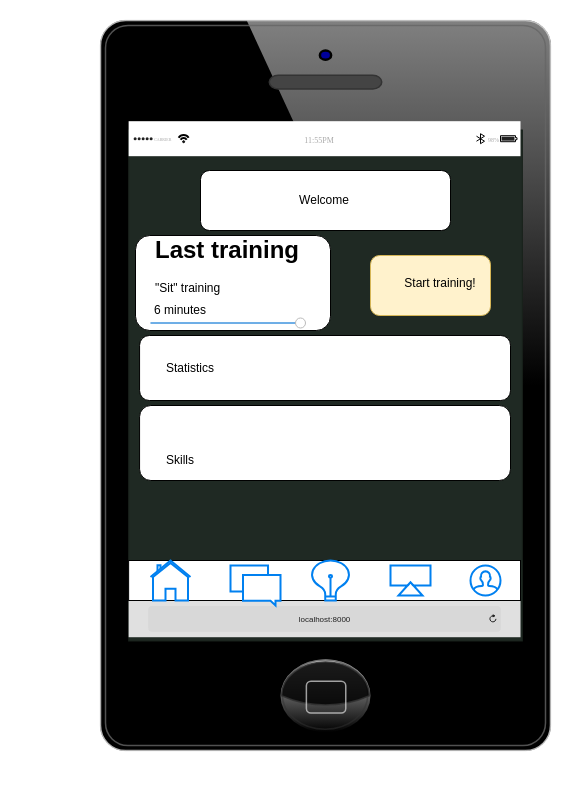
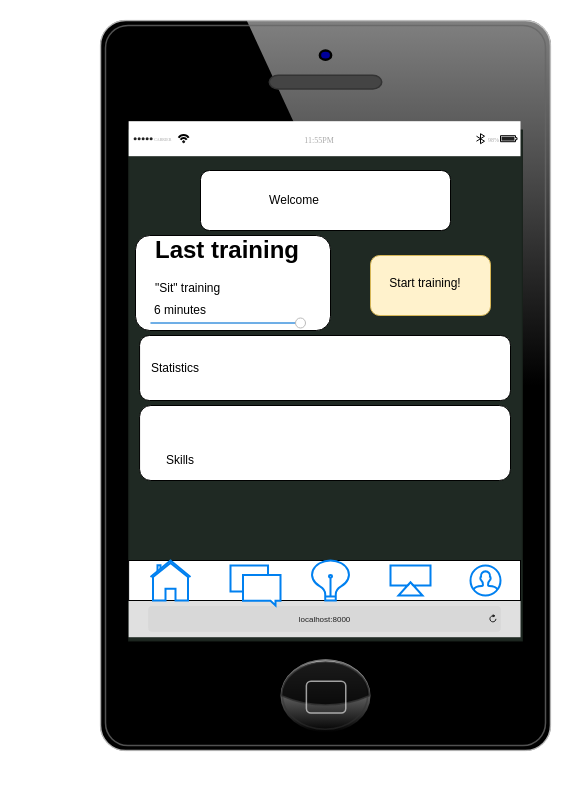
(325, 201) -> (295, 201)
(441, 283) -> (426, 283)
(191, 368) -> (176, 368)
